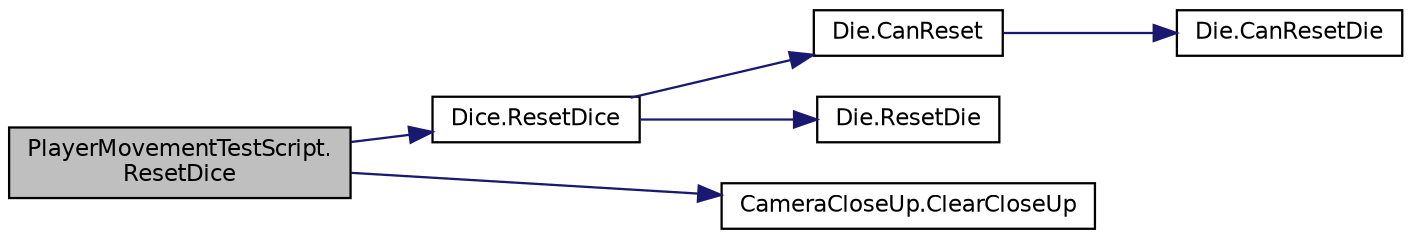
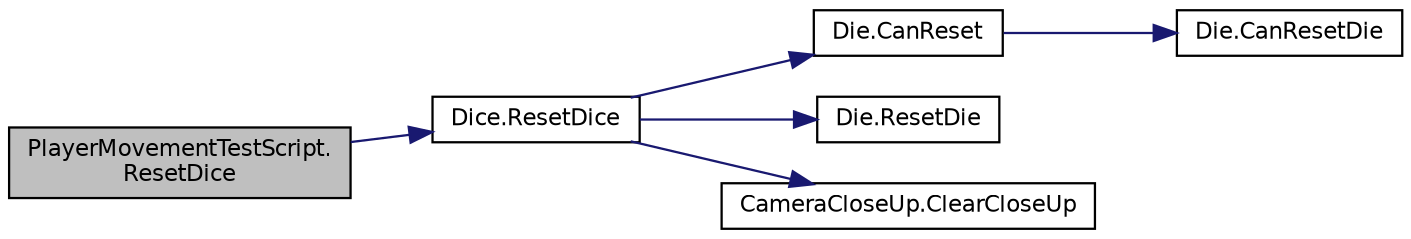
(524, 183) -> (711, 160)
